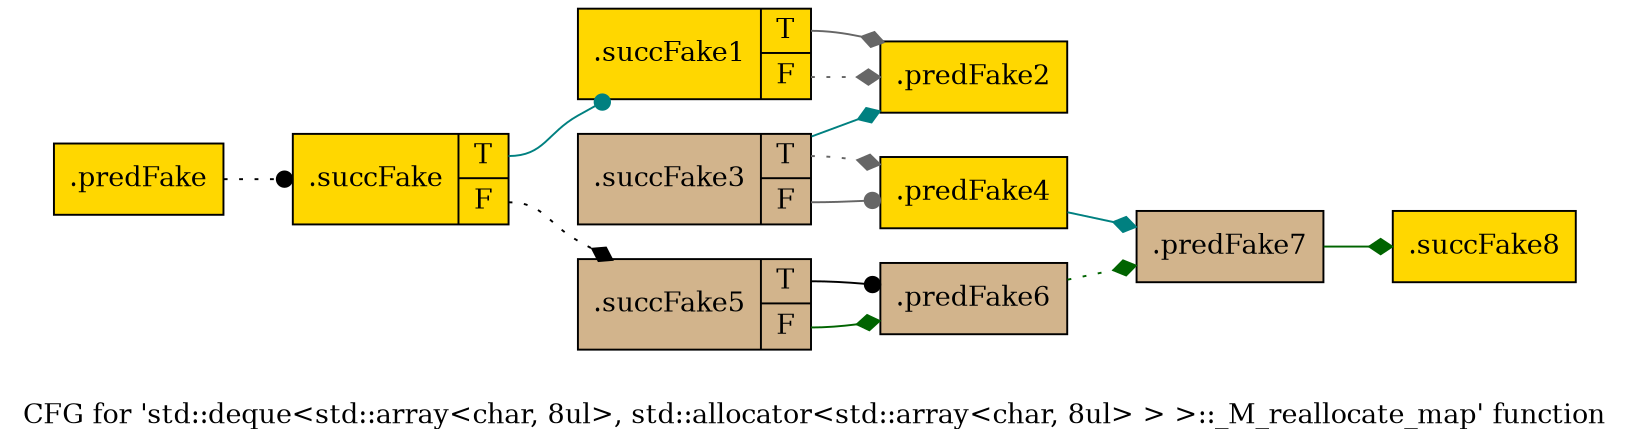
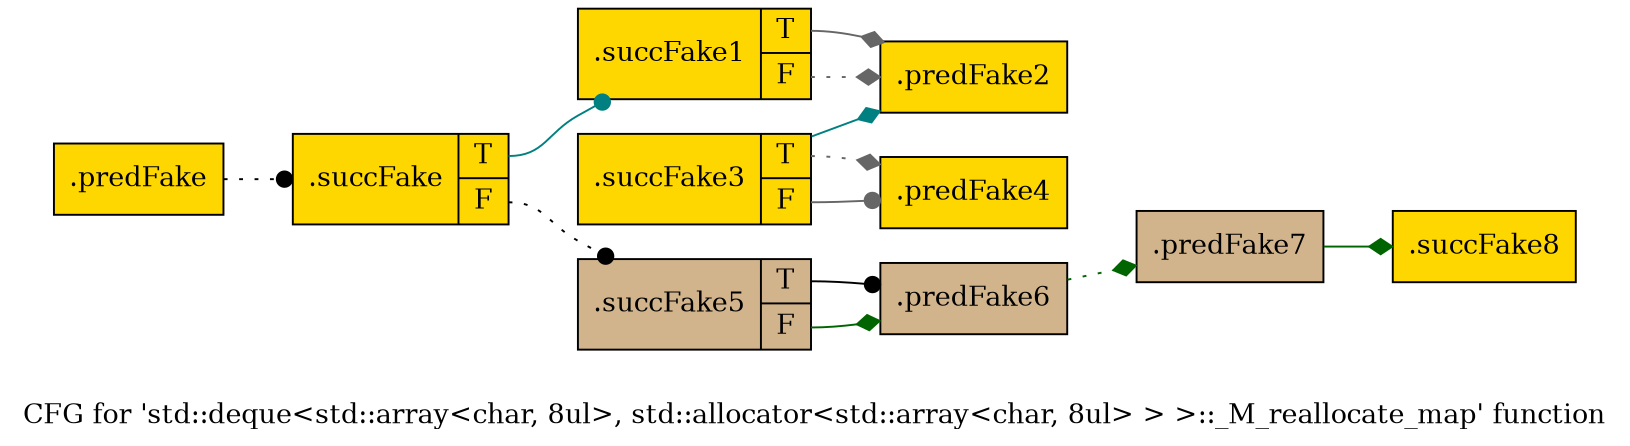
(694, 179) -> (694, 179)
(1090, 217) -> none
(555, 224) -> (555, 224)
